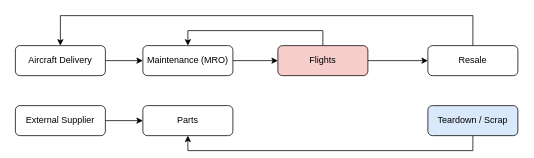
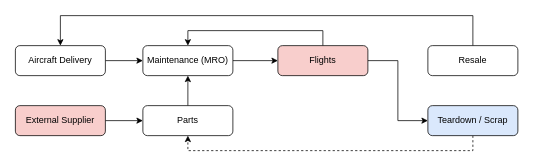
(411, 60) -> none
none -> (188, 82)
(60, 120) -> (60, 120)
none -> (409, 120)
(333, 150) -> (333, 150)
